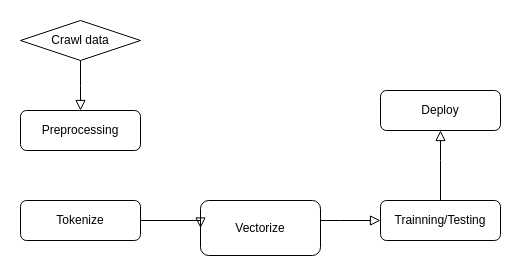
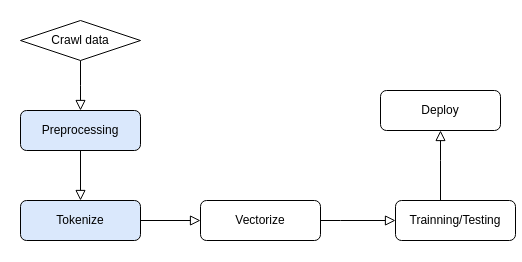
(81, 131) -> (81, 131)
none -> (81, 169)
(81, 221) -> (81, 221)
(441, 221) -> (456, 221)
(261, 228) -> (261, 221)
